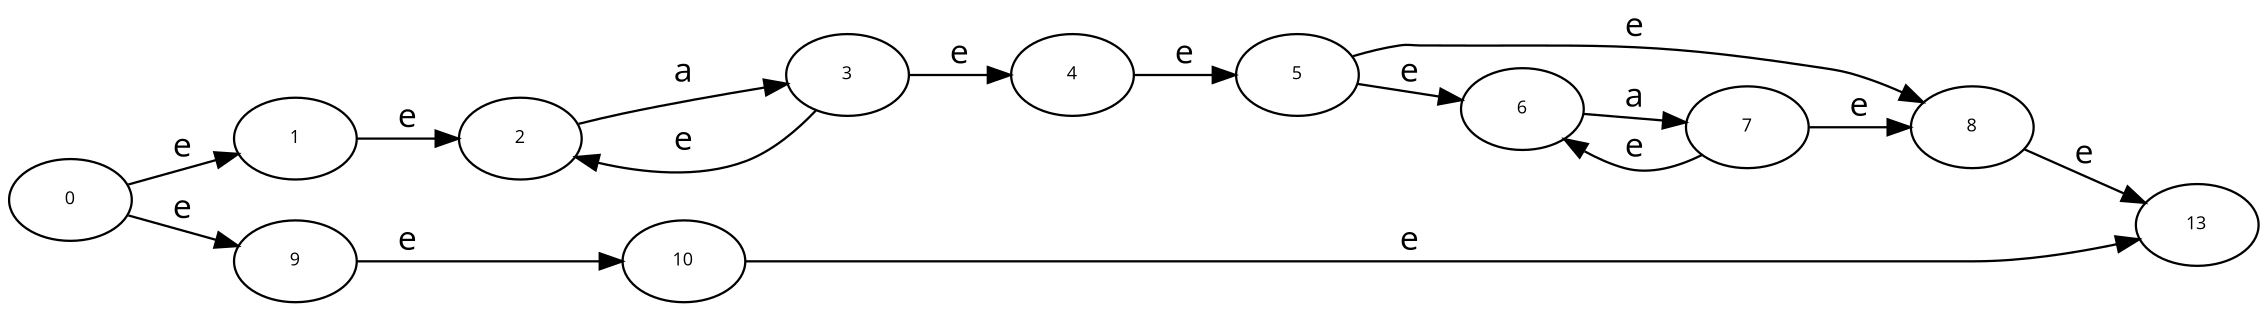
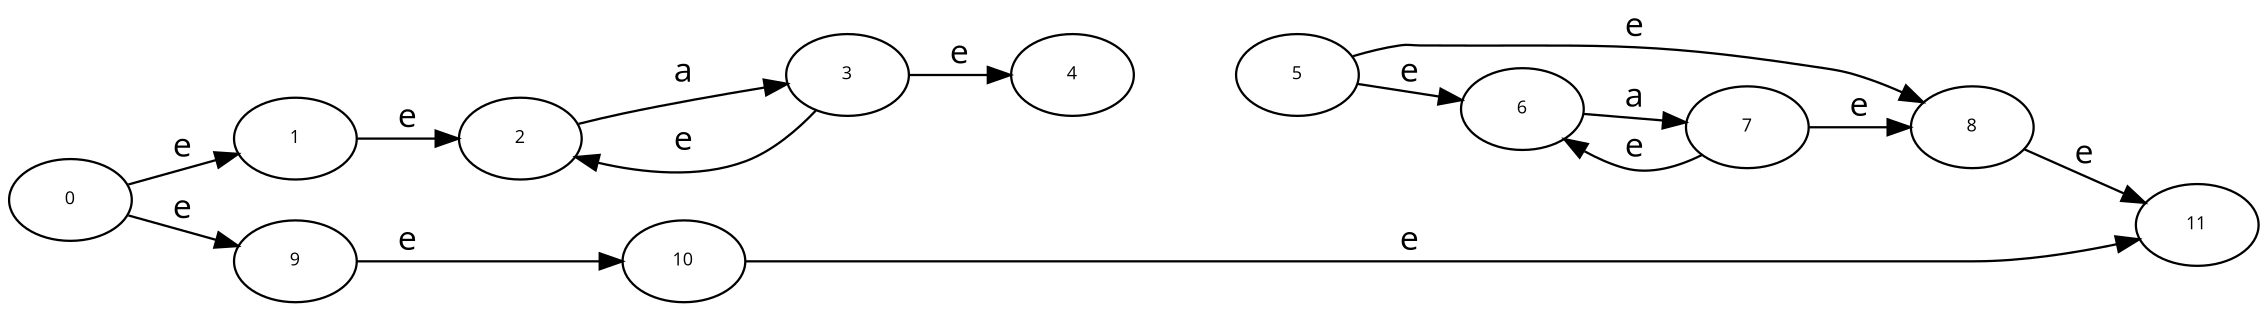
(1173, 75) -> none
(2197, 225) -> (2197, 225)
